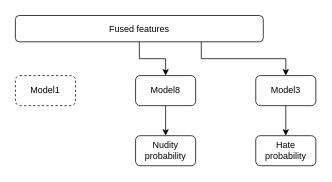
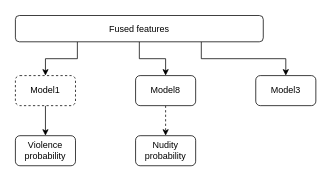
none -> (64, 59)
none -> (45, 117)
(165, 117) -> (165, 117)
(285, 117) -> none
none -> (45, 150)
(285, 150) -> none
